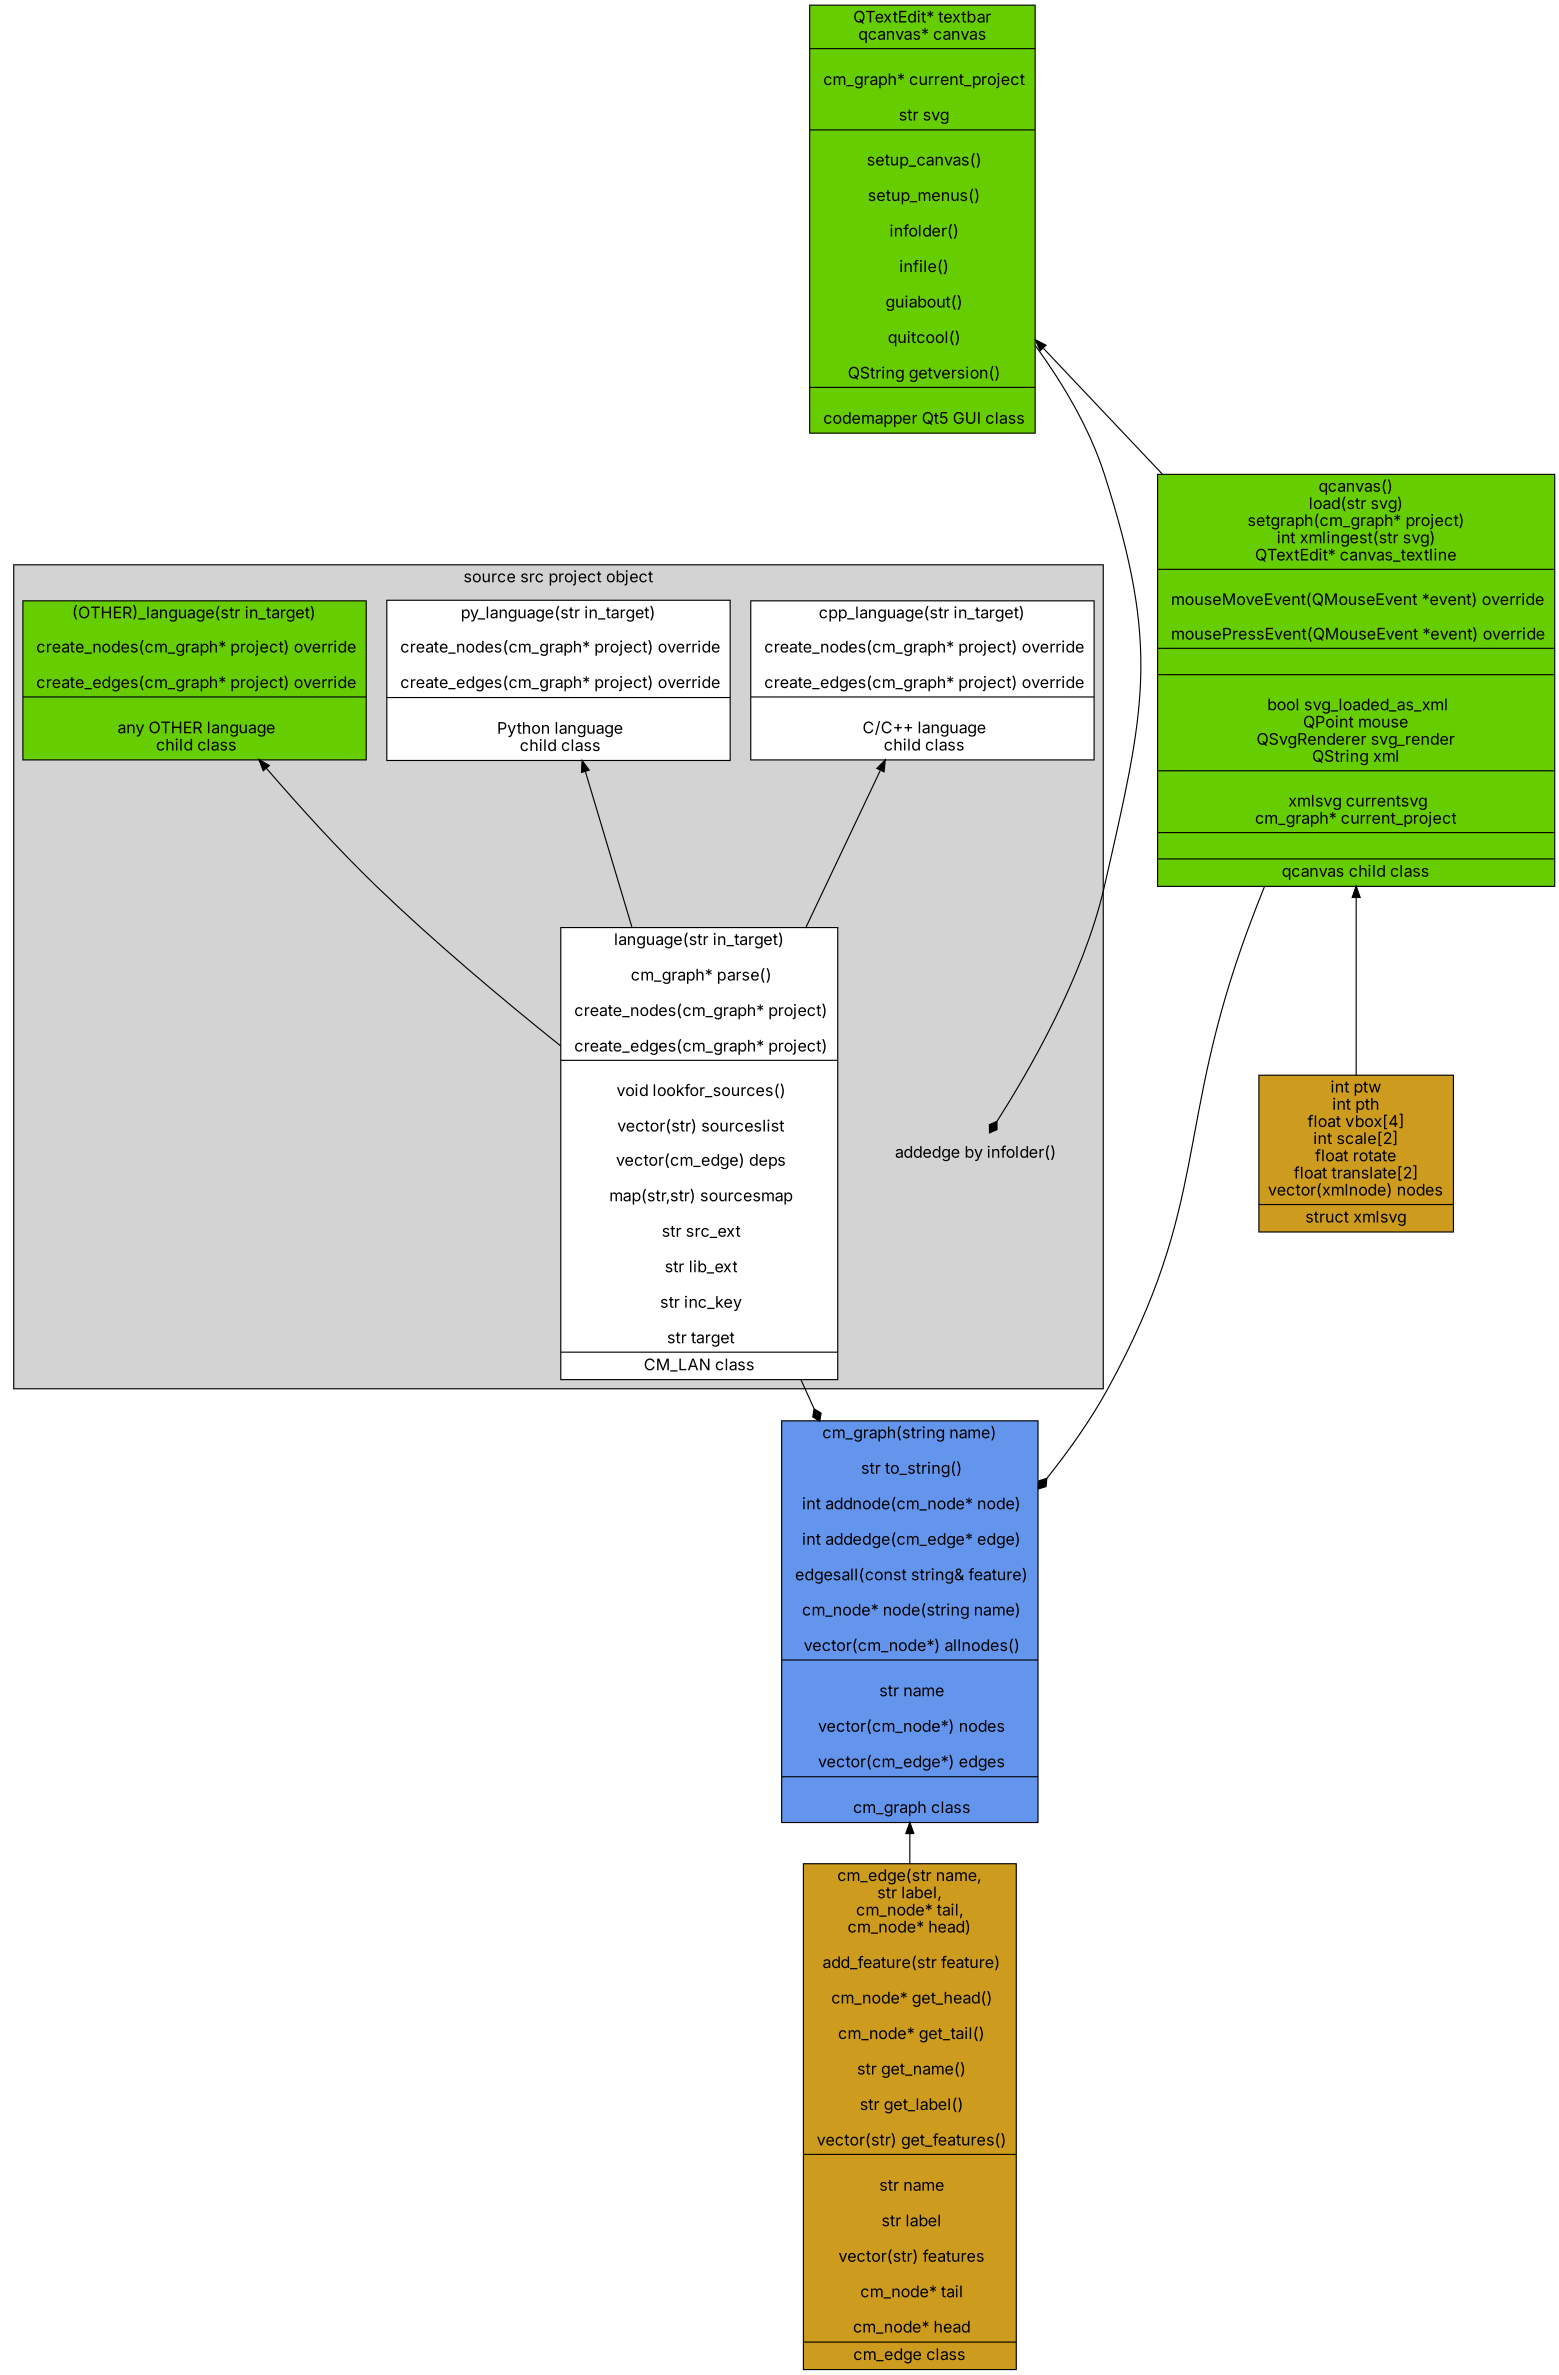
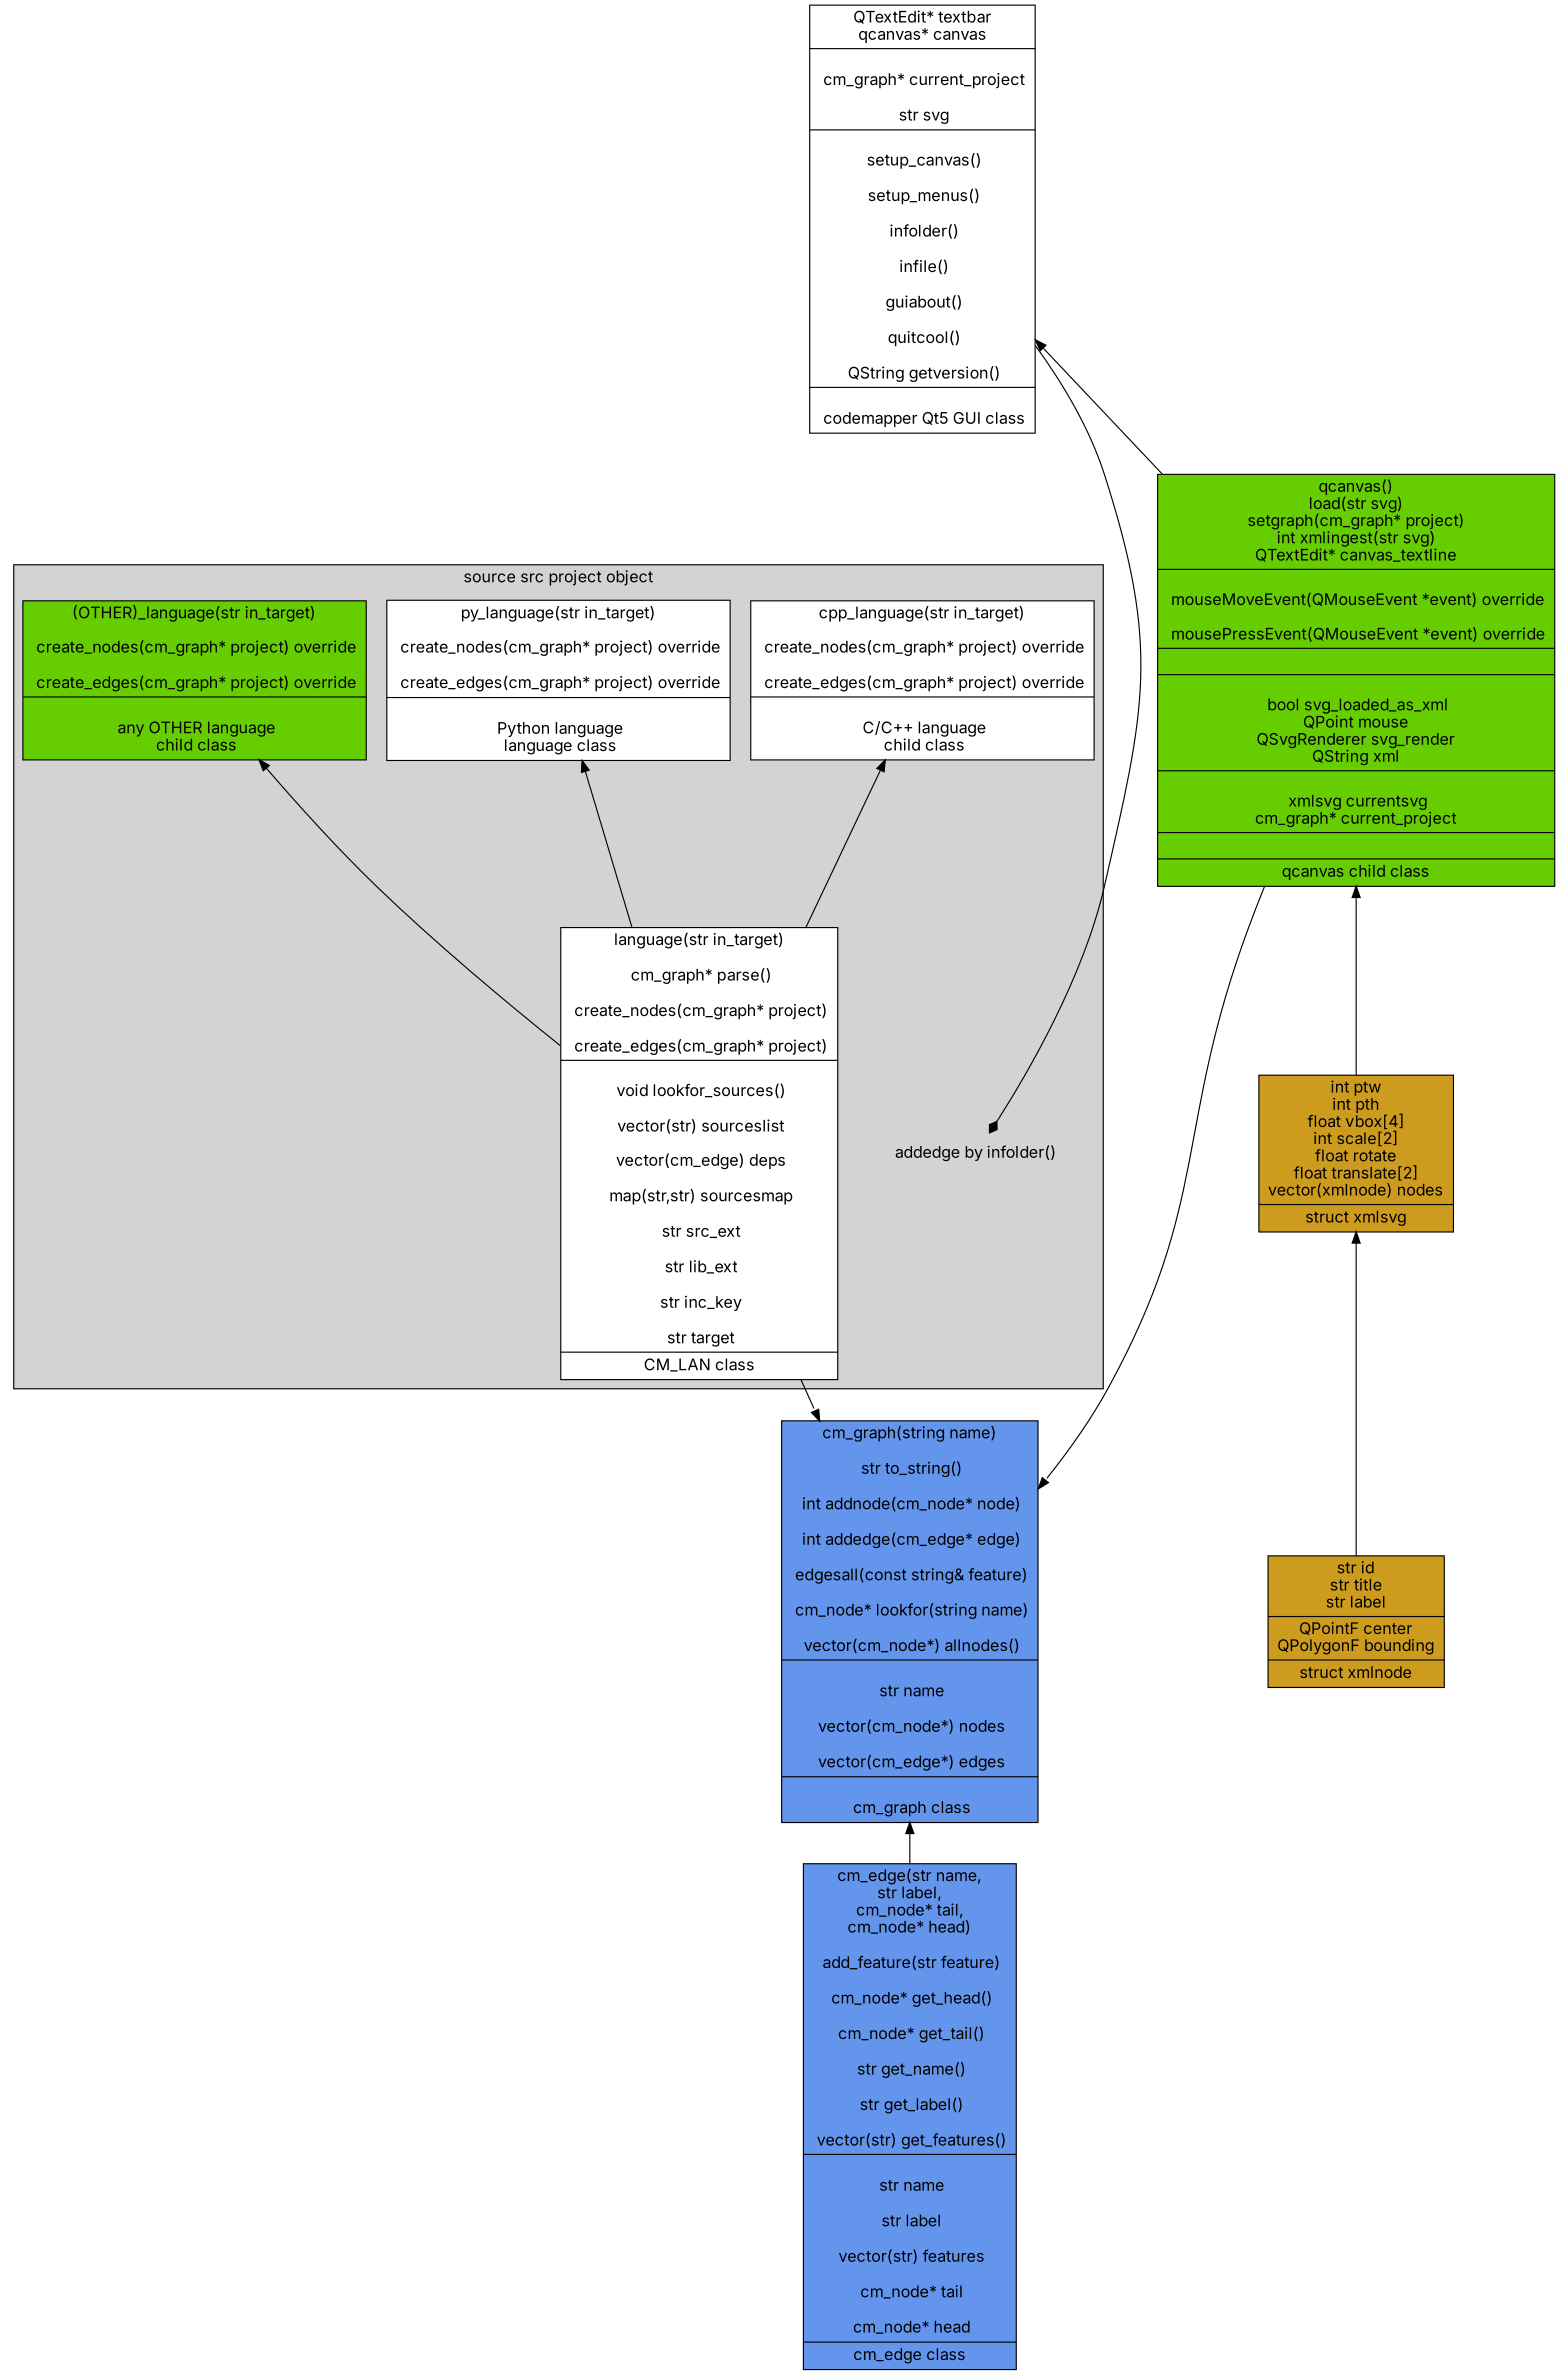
(922, 219) -> (922, 219)
(558, 746) -> (558, 746)
(1182, 1193) -> (1182, 1193)
(808, 1396) -> (808, 1396)
(910, 1611) -> (910, 1611)
none -> (1356, 1622)
(910, 2117) -> (910, 2117)
